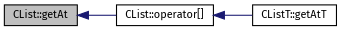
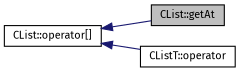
(102, 15) -> (132, 24)
(295, 15) -> (188, 57)
